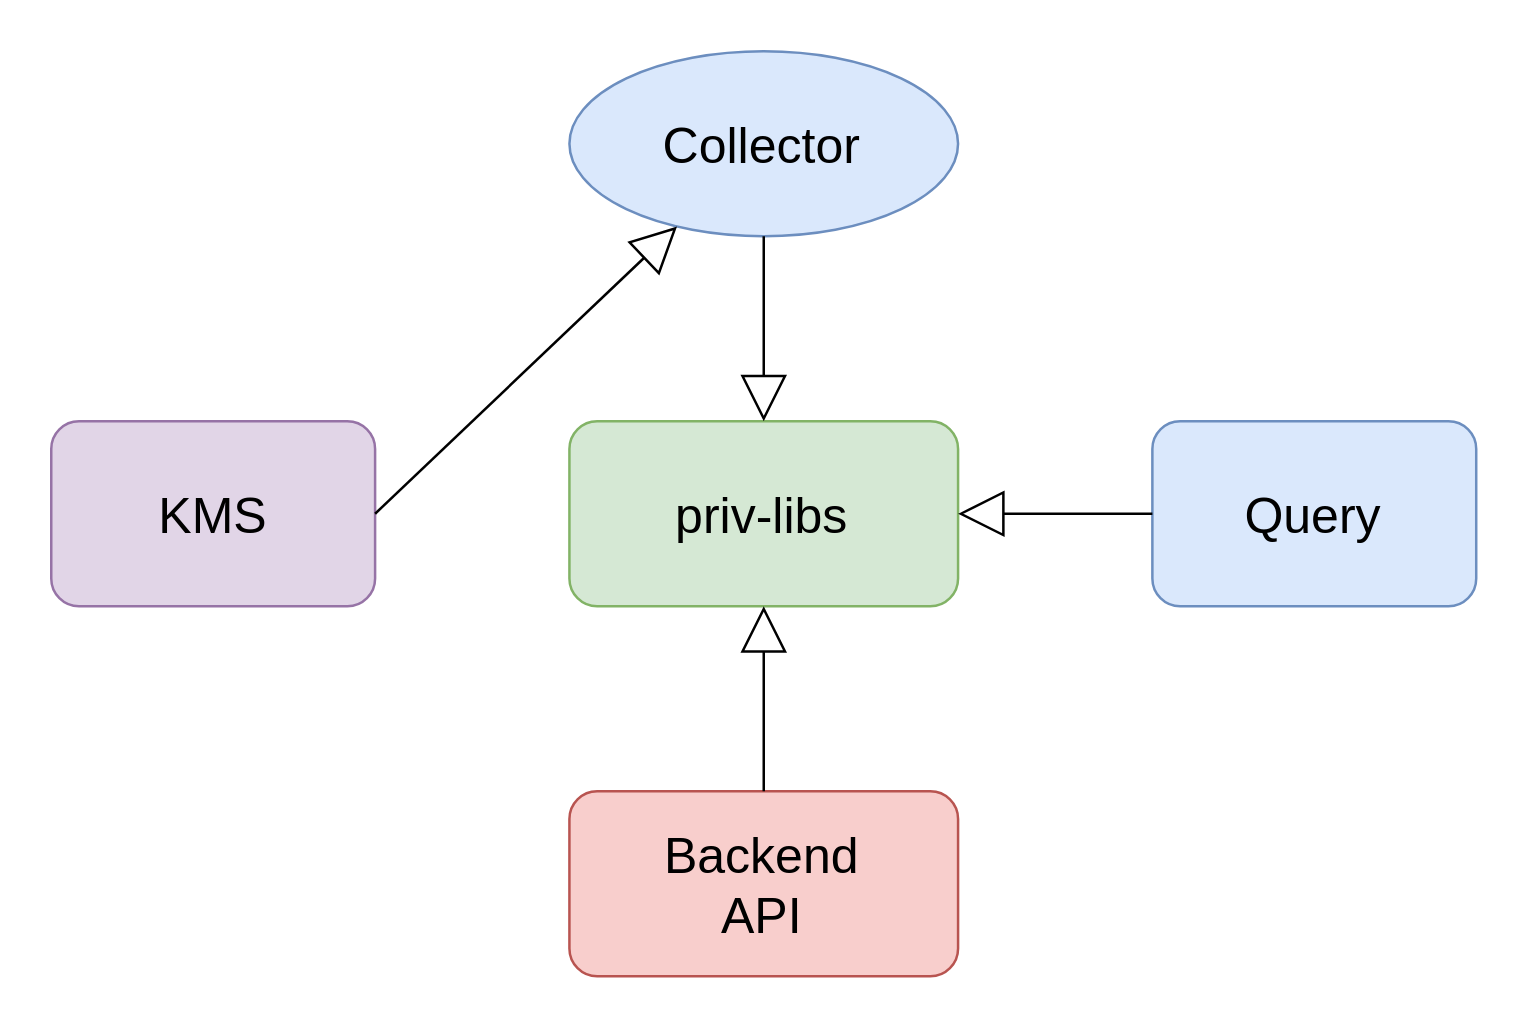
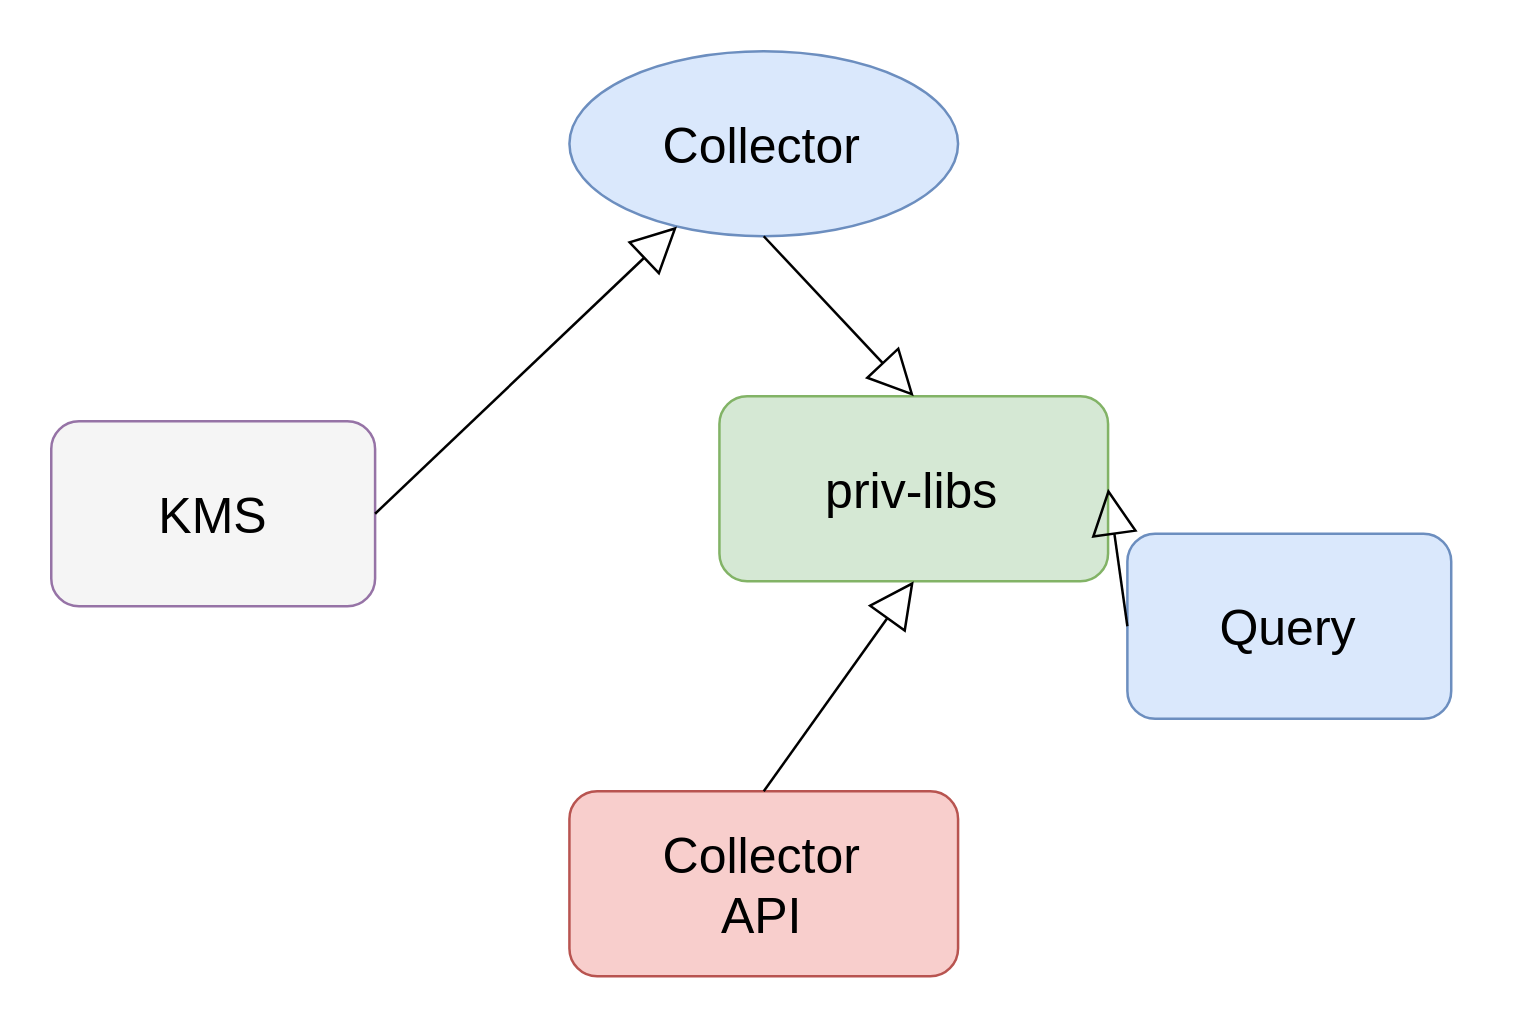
(213, 514) -> (213, 514)
(764, 514) -> (914, 489)
(1314, 514) -> (1289, 626)
(763, 884) -> (763, 884)
